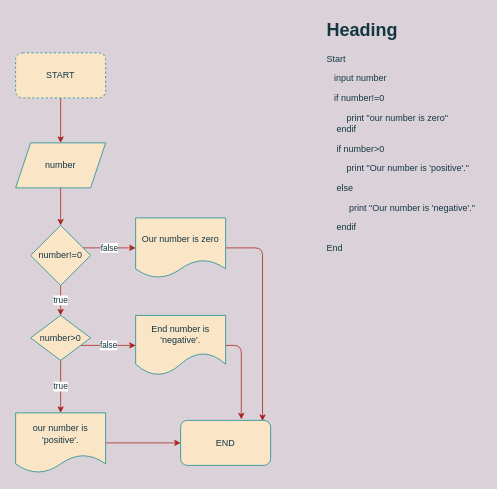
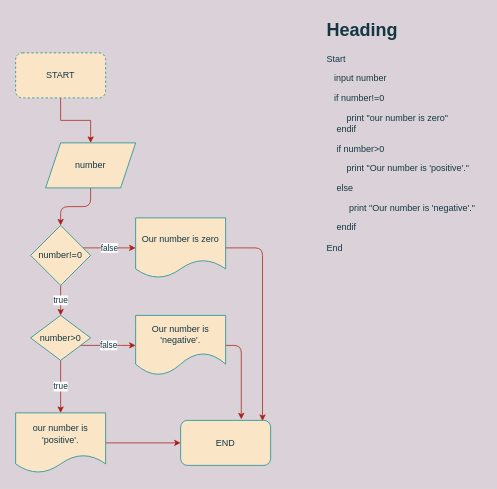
(60, 165) -> (90, 165)
(180, 334) -> (180, 334)
